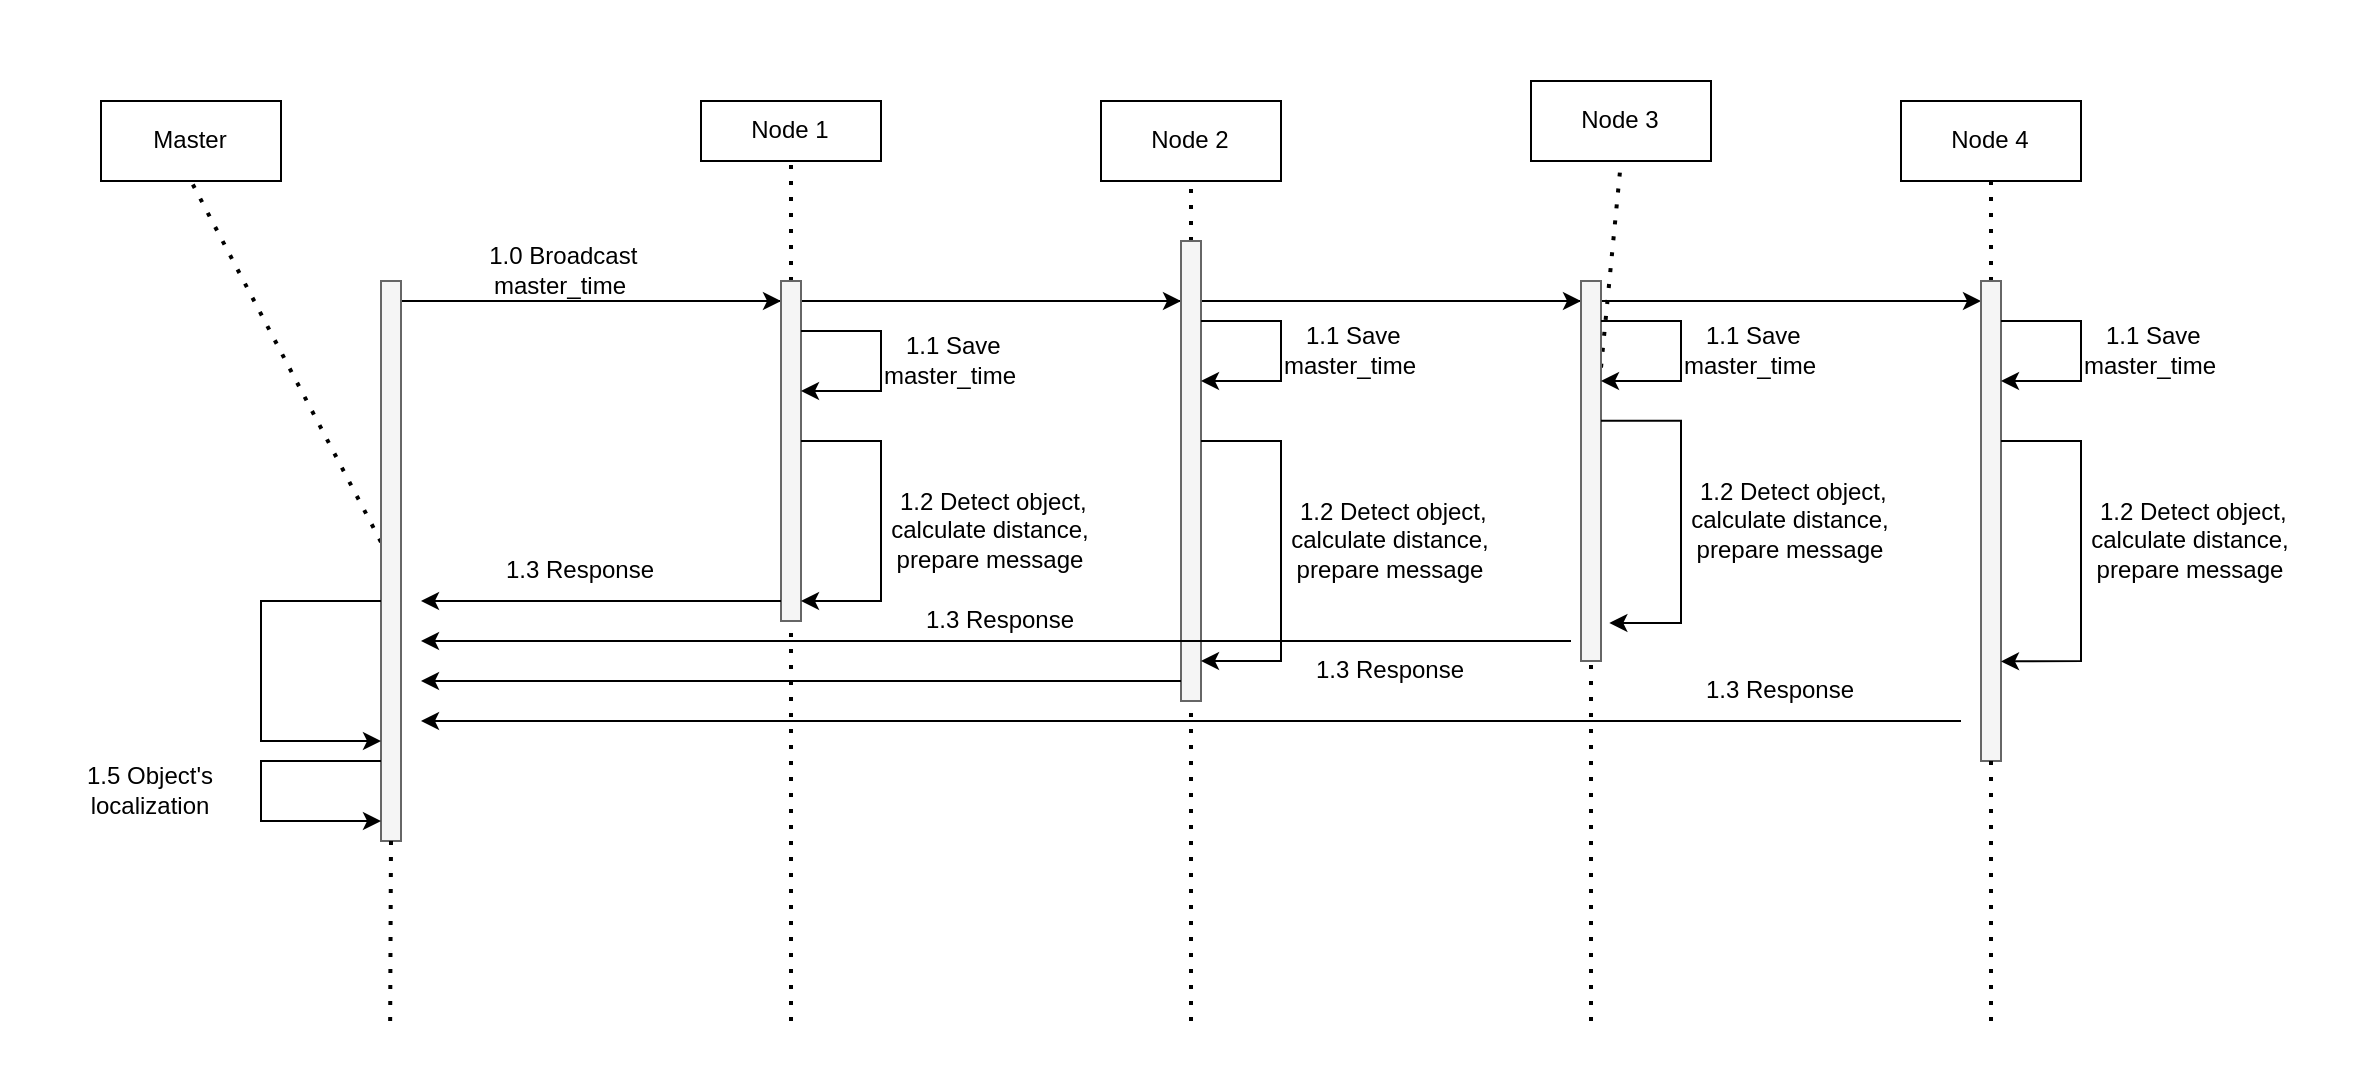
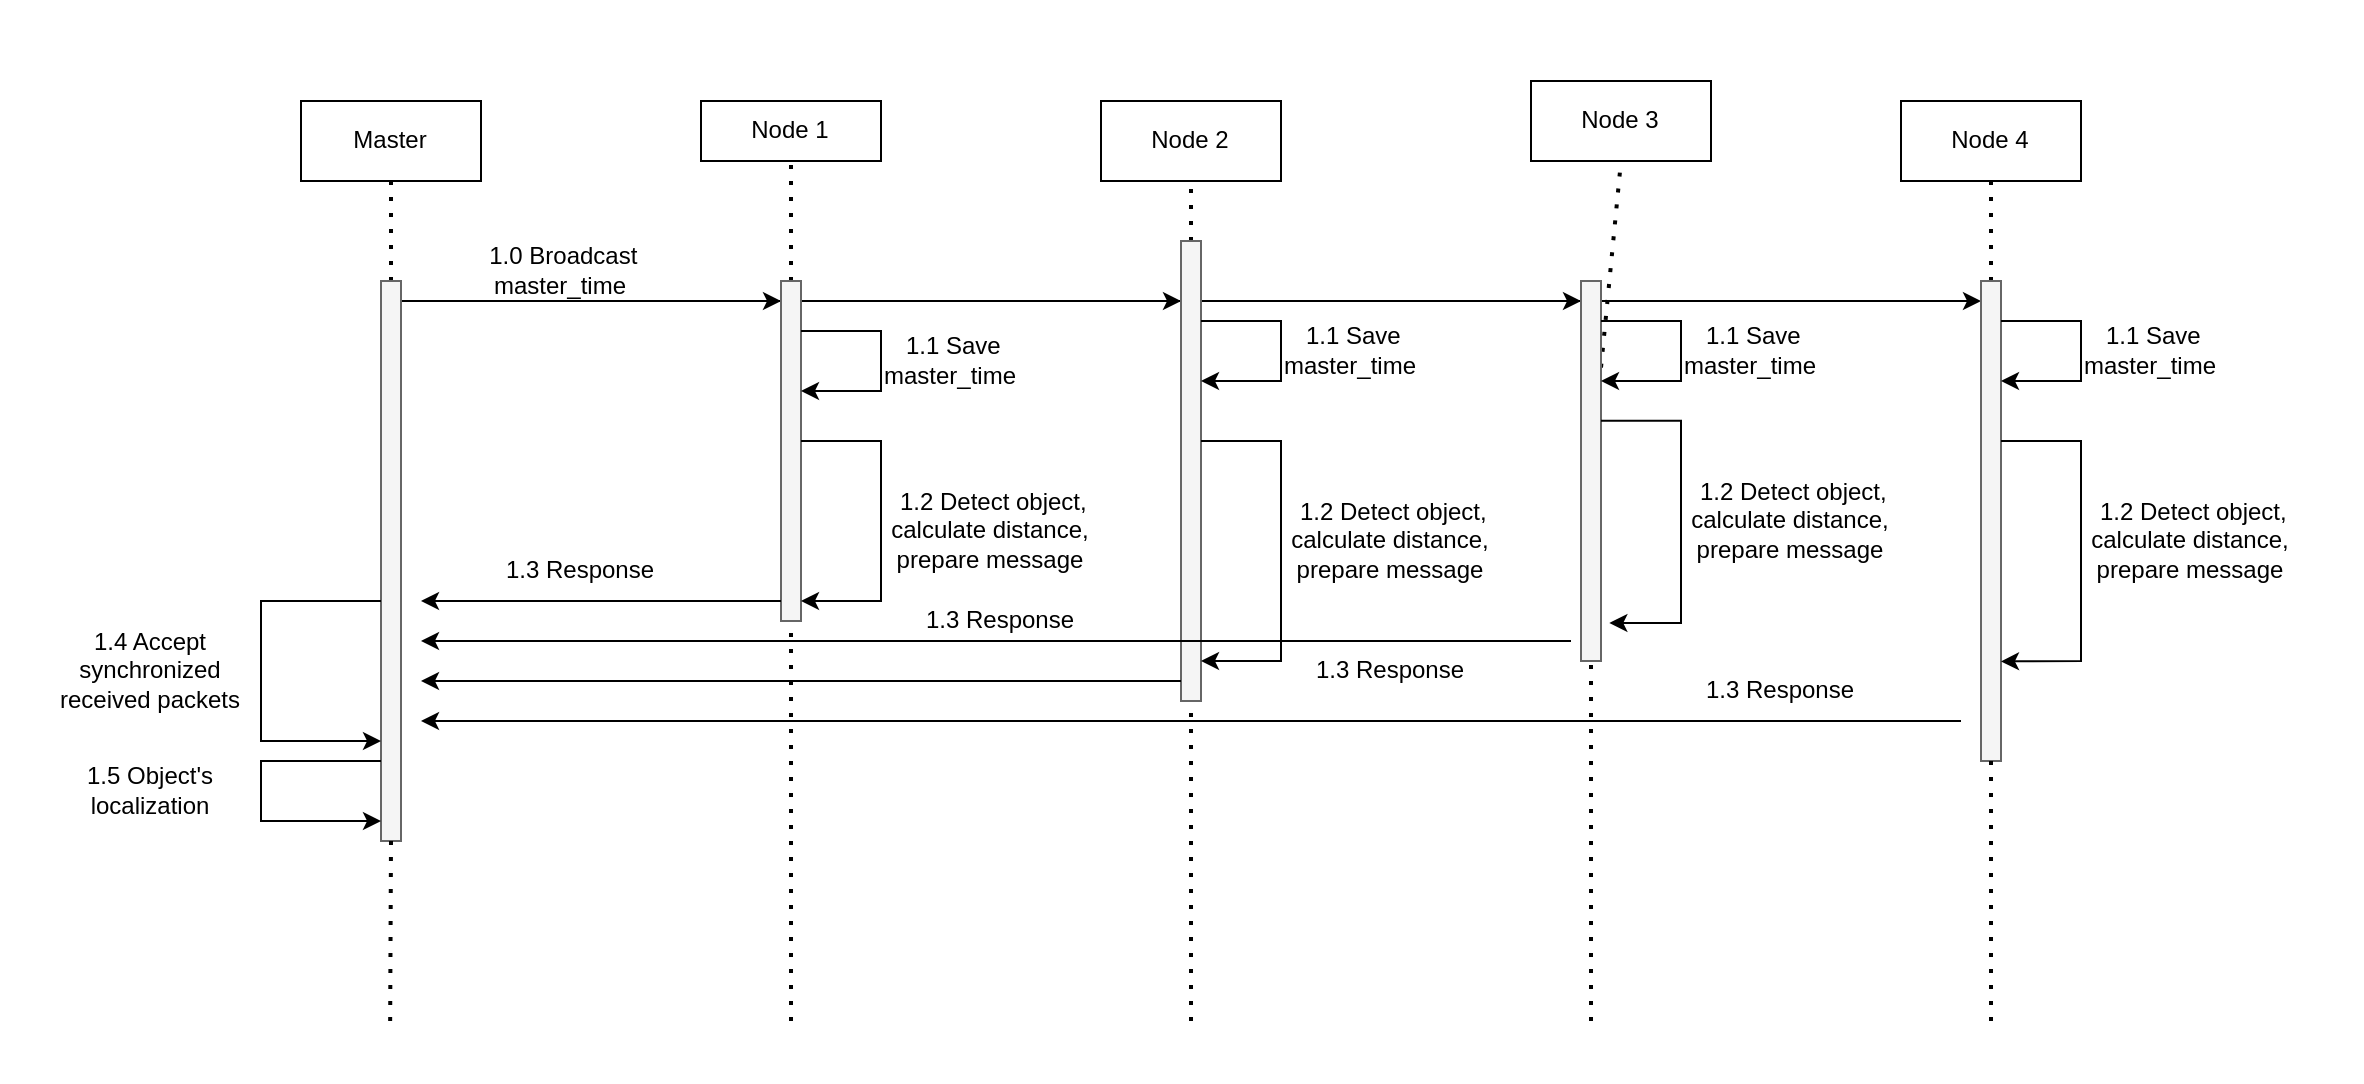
(191, 141) -> (391, 141)
none -> (151, 671)
